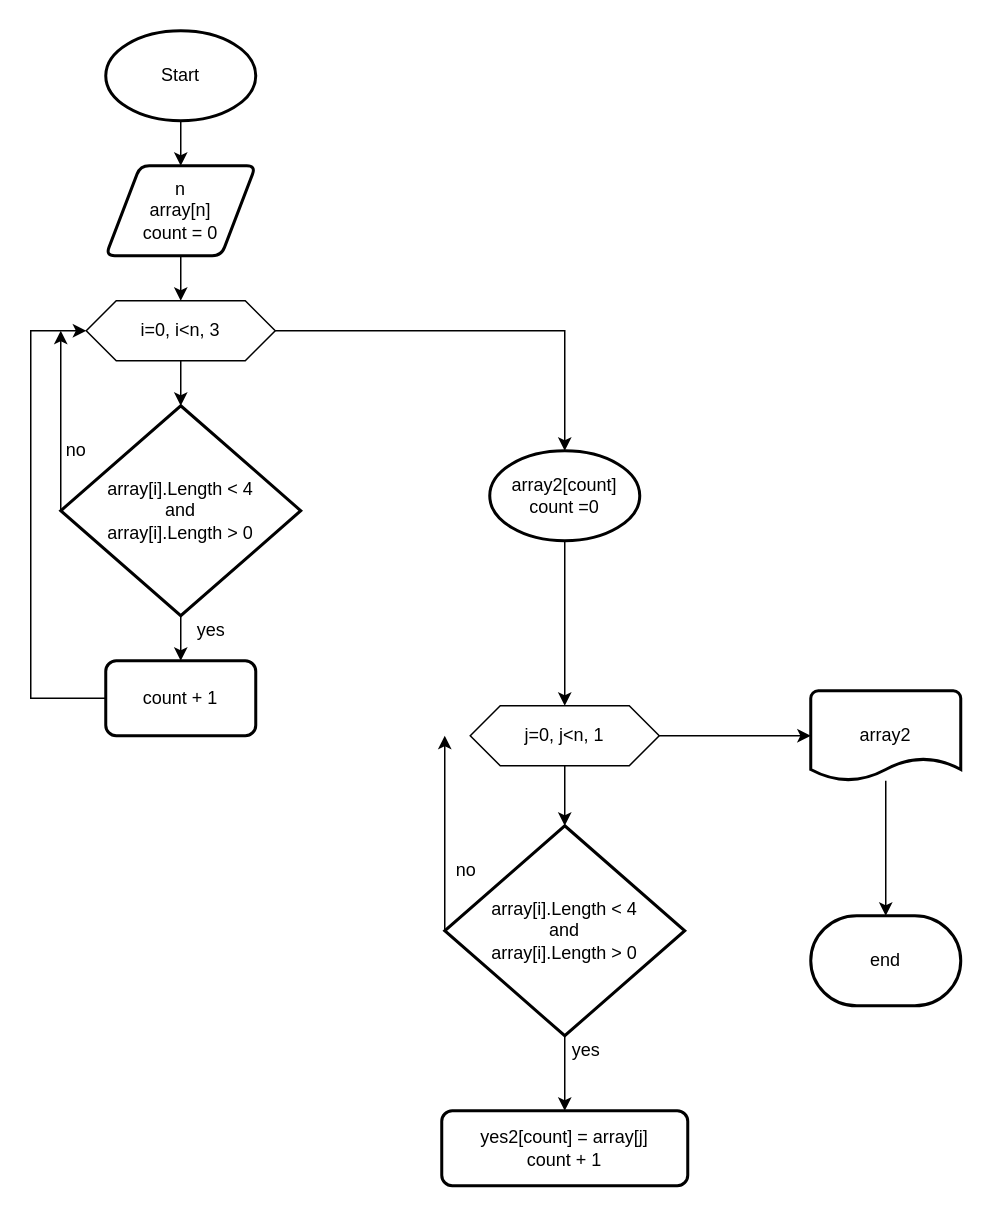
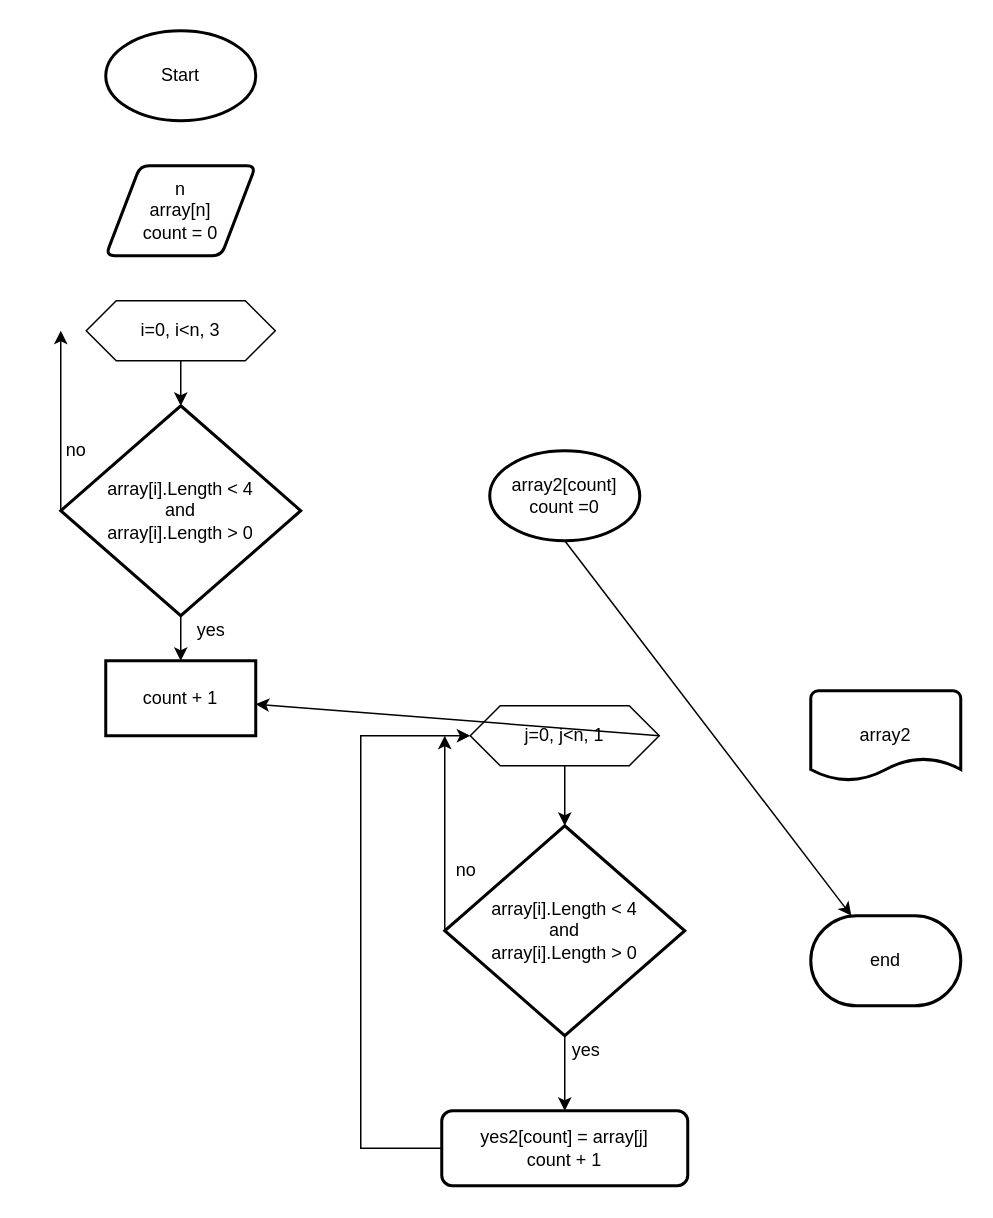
(181, 149) -> none
(181, 273) -> none
(475, 331) -> none
(31, 529) -> none
(565, 618) -> (705, 724)
(181, 698) -> (181, 698)
(730, 736) -> (463, 720)
(886, 843) -> none
none -> (361, 933)
